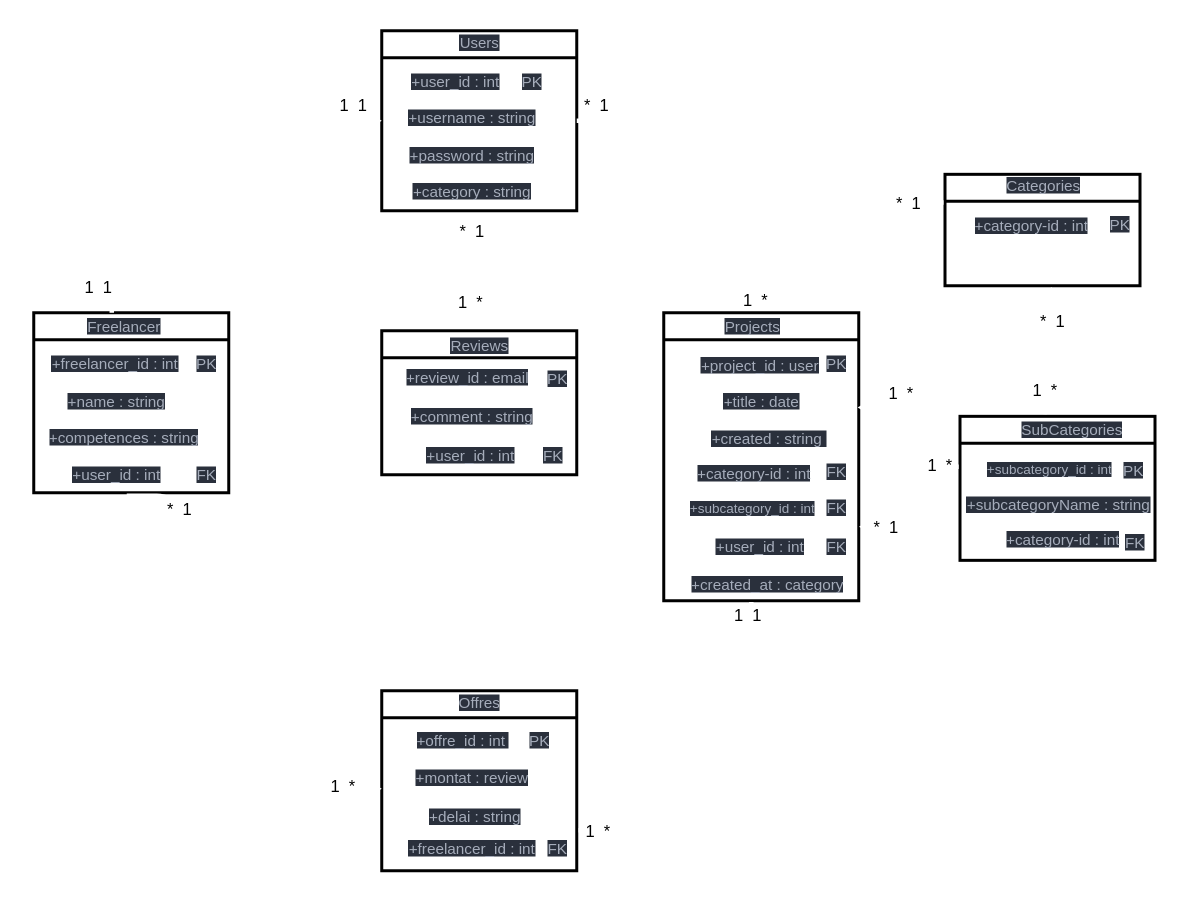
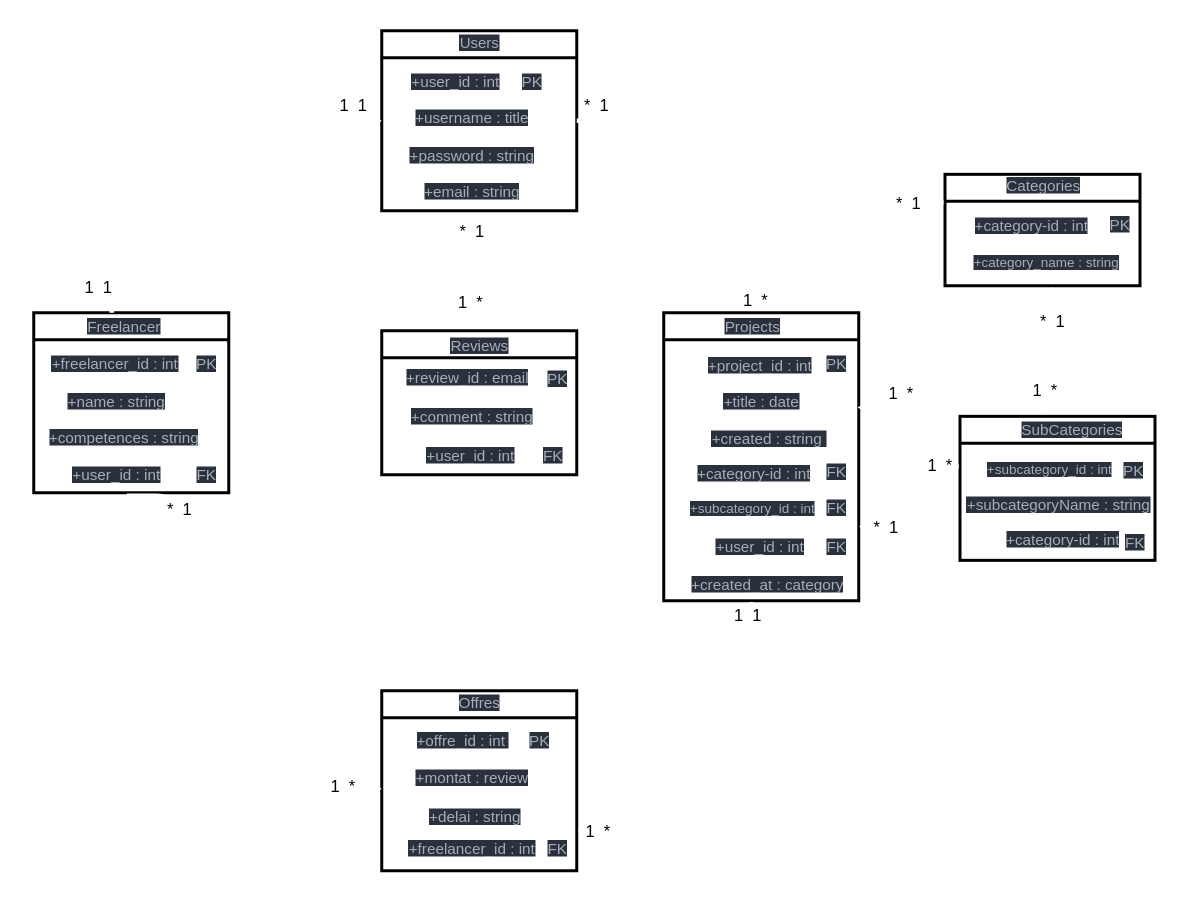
(473, 119) -> (473, 119)
(473, 193) -> (473, 193)
none -> (1046, 263)
(761, 365) -> (761, 365)
